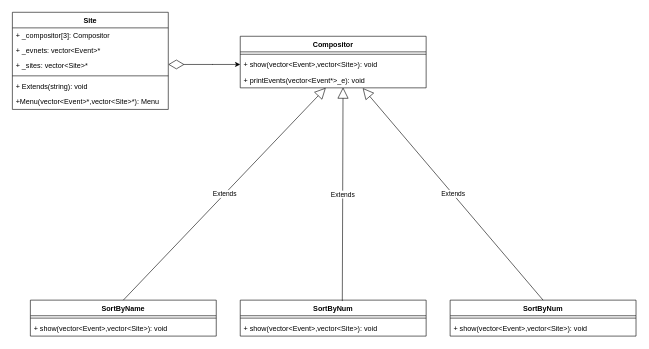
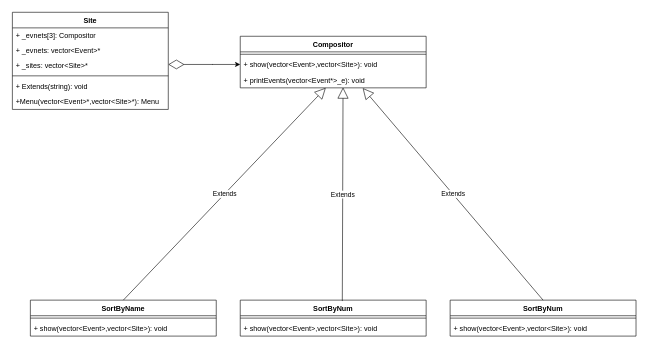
(67, 36) -> (60, 36)
